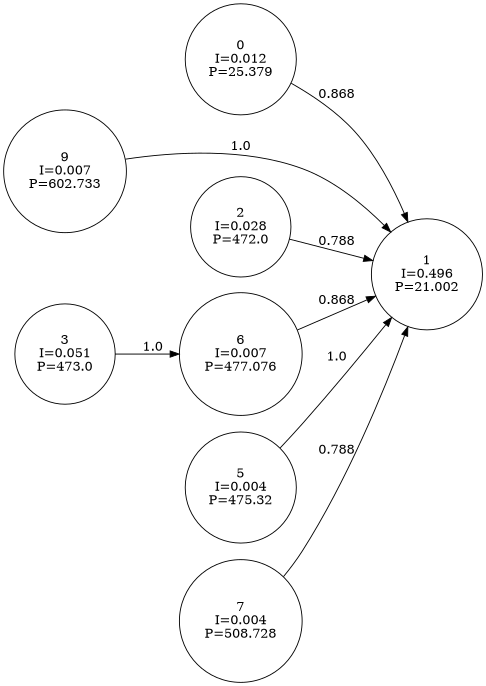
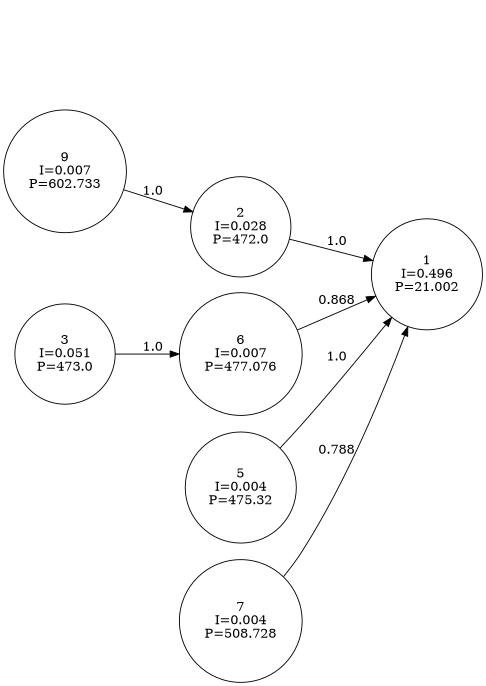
(241, 59) -> none
(265, 159) -> (154, 199)
(337, 242) -> (337, 242)
